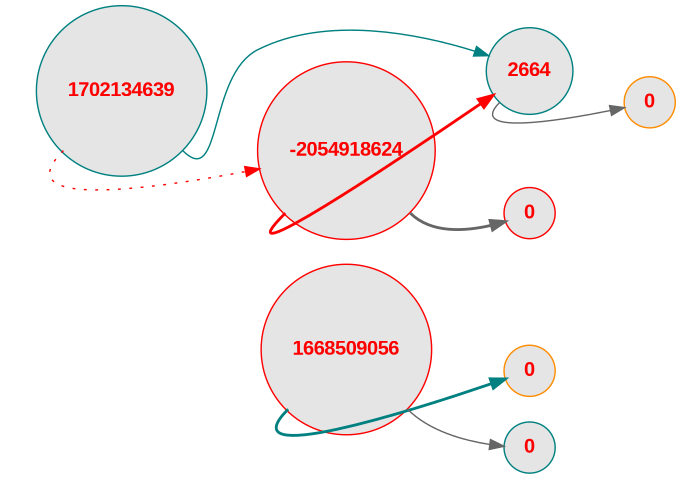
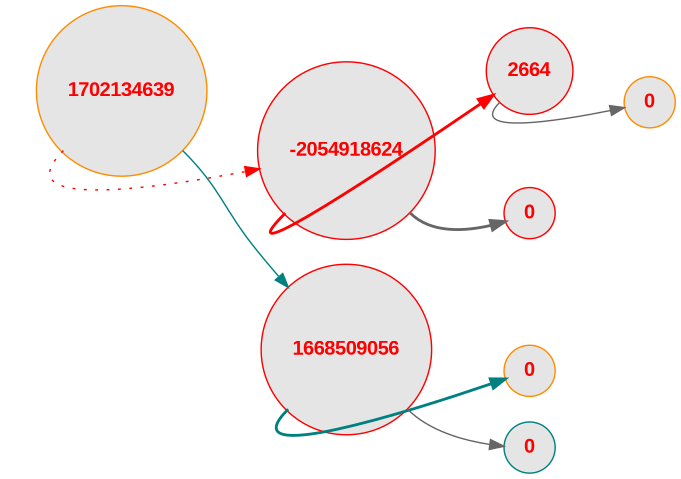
(294, 37) -> (231, 213)
(530, 71) -> (530, 71)
(122, 91) -> (122, 91)
